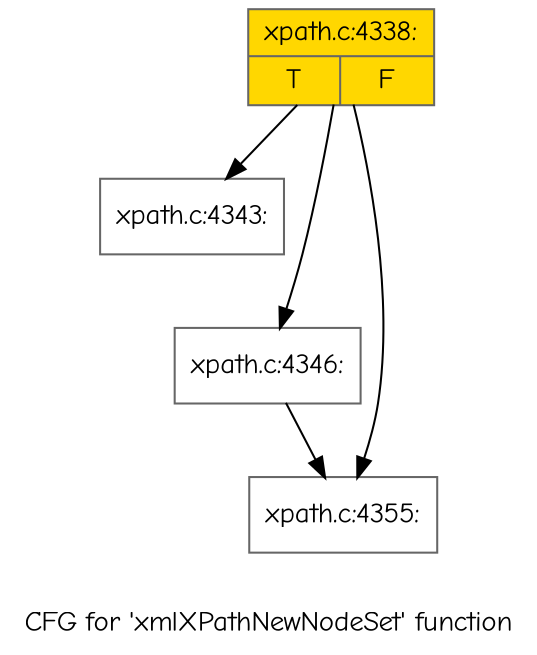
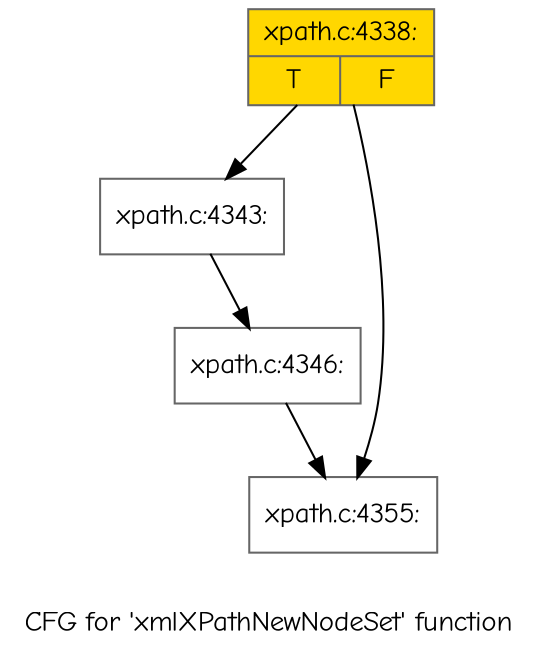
(313, 207) -> (225, 282)
